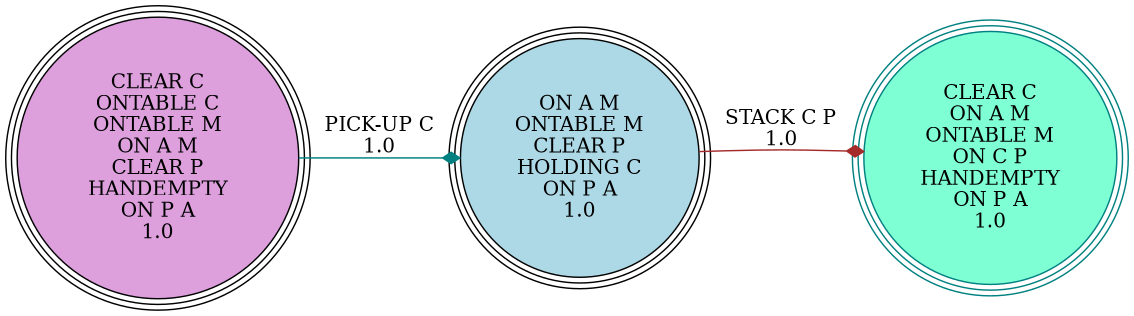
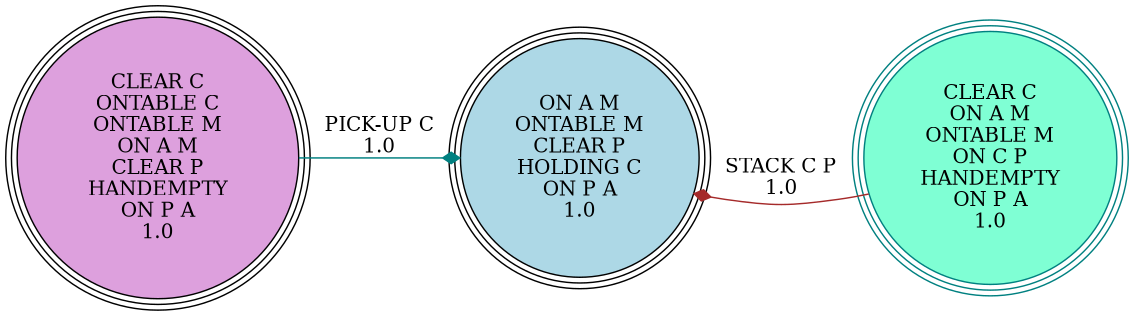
(773, 150) -> (790, 204)
